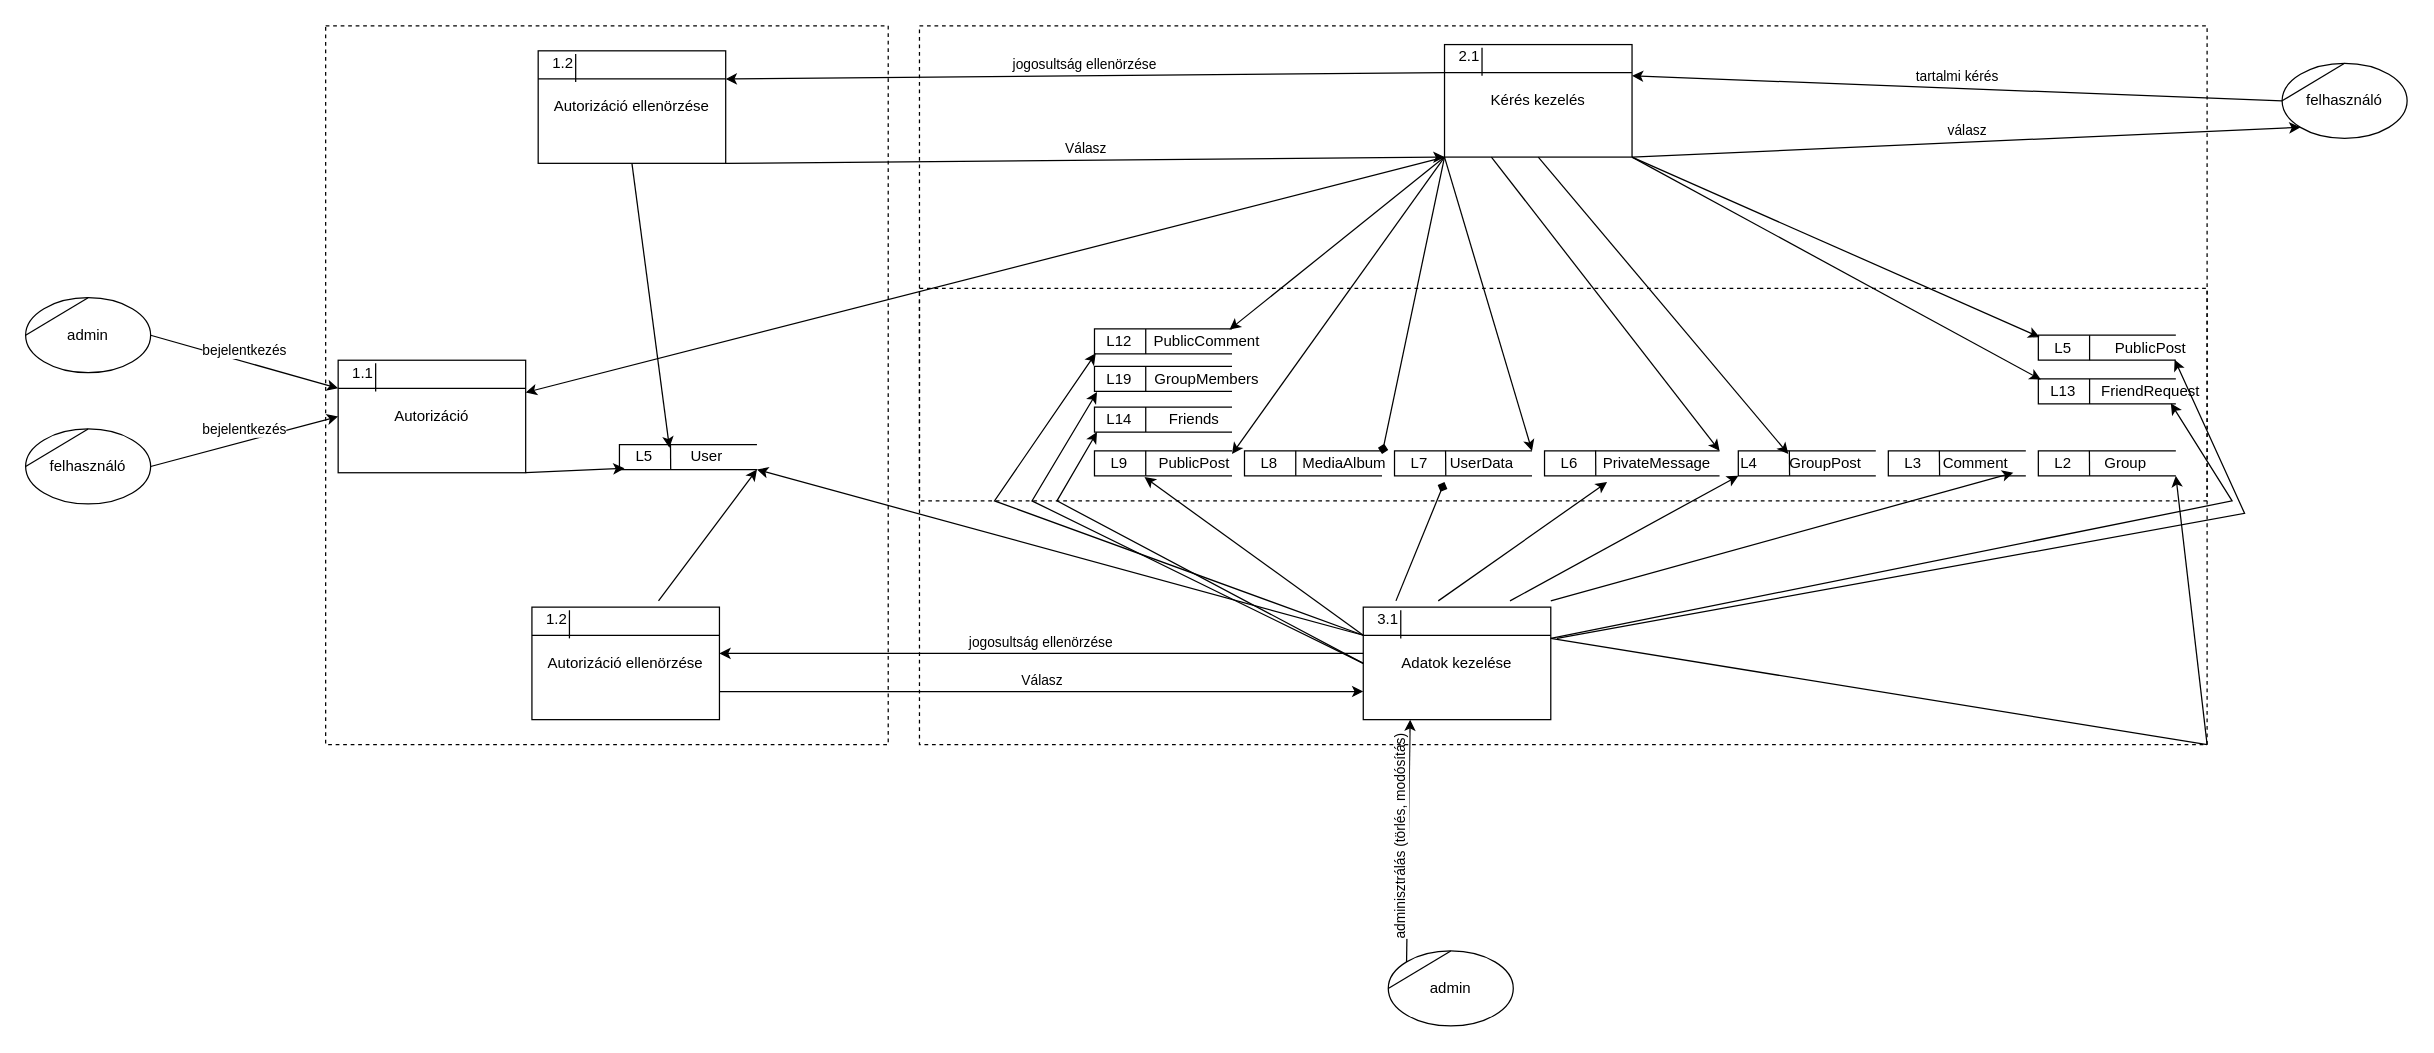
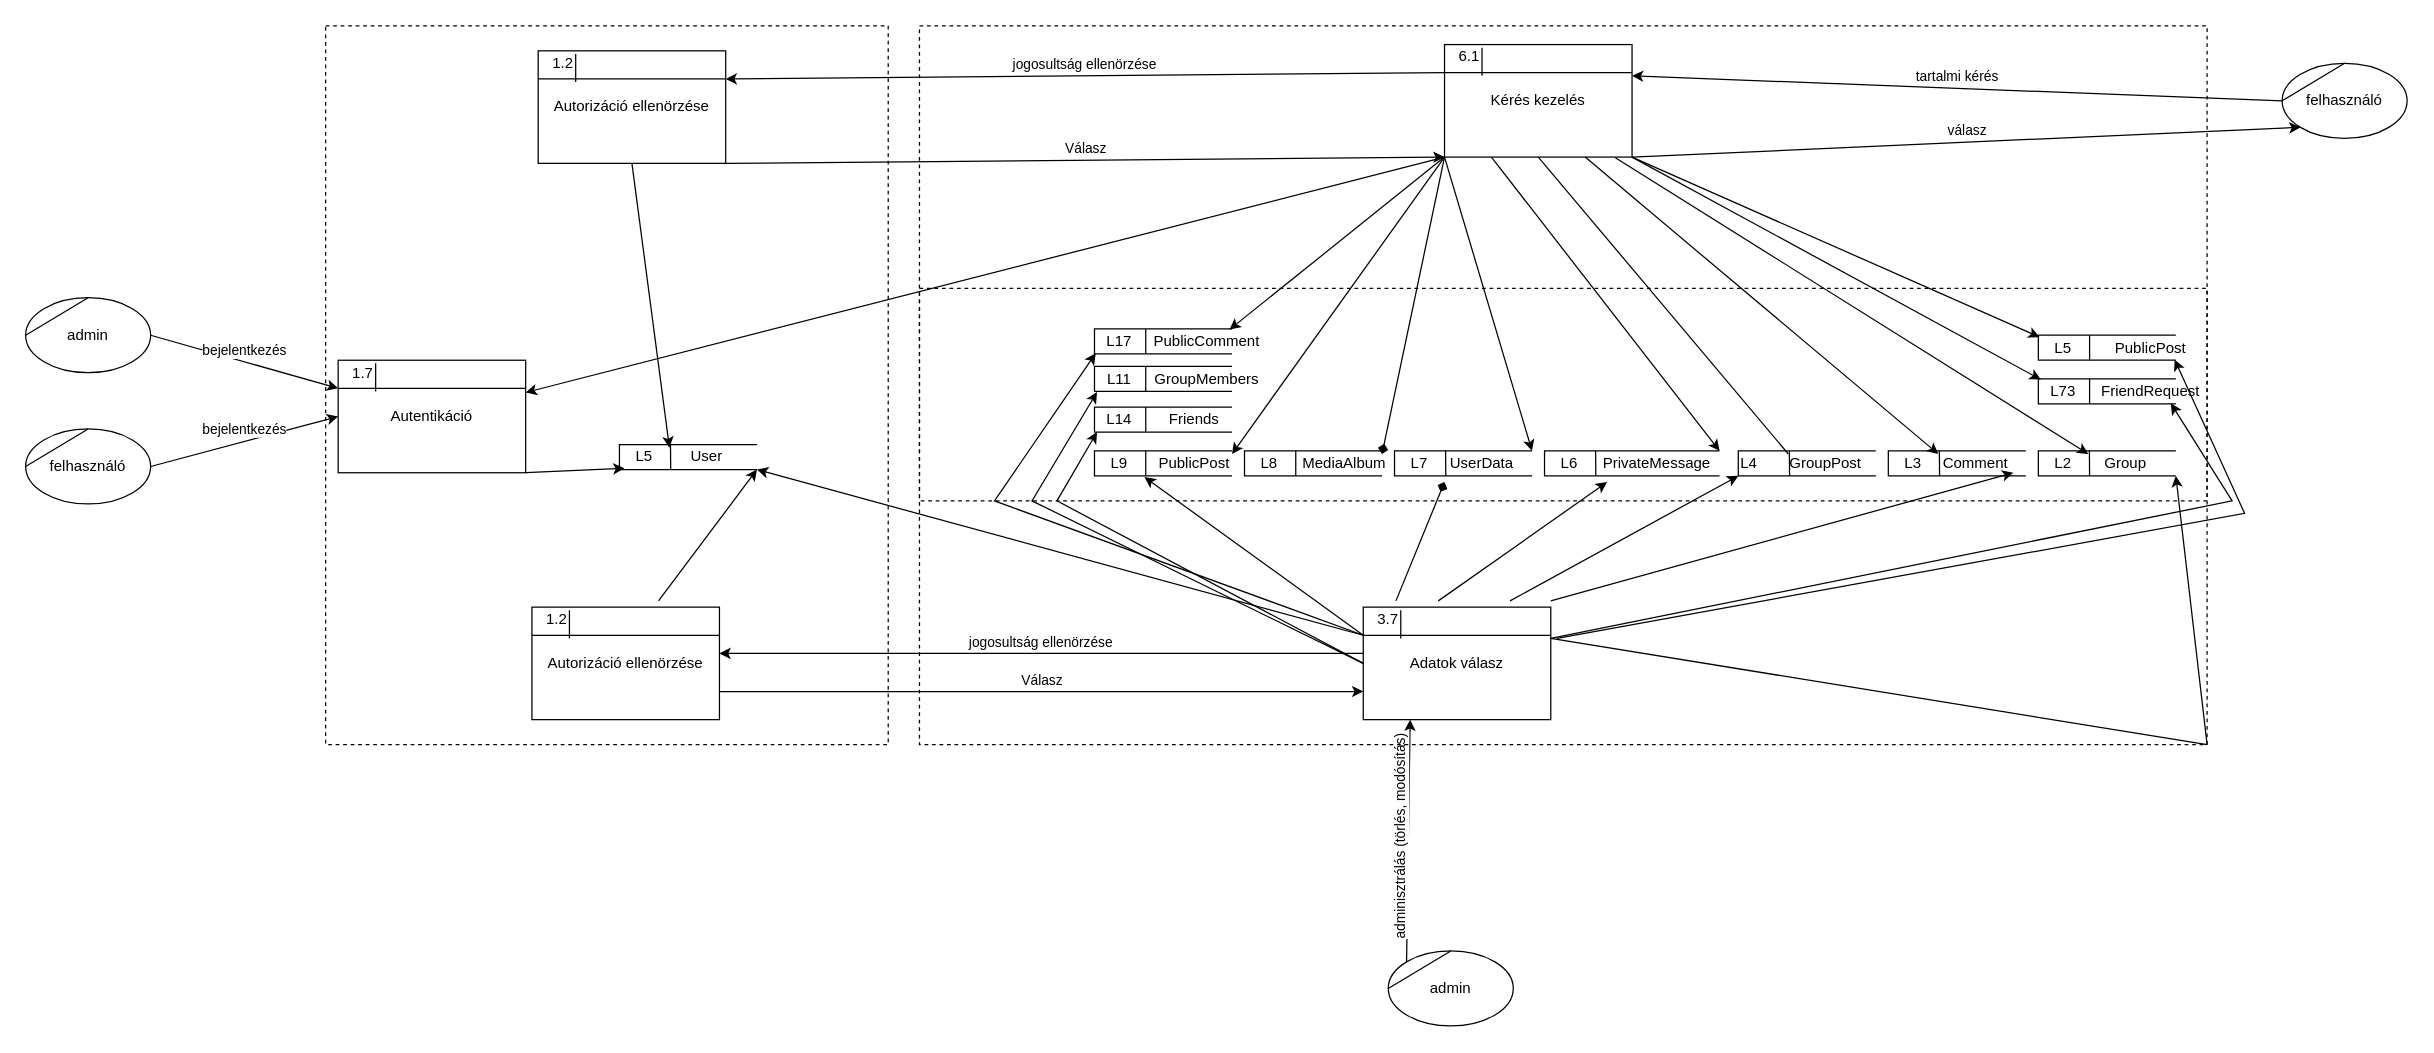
(1469, 57) -> (1469, 57)
none -> (1757, 302)
none -> (1847, 302)
(1119, 342) -> (1119, 342)
(363, 373) -> (363, 373)
(1119, 379) -> (1119, 379)
(2063, 392) -> (2063, 392)
(432, 417) -> (432, 417)
(1782, 446) -> (1782, 446)
(1388, 619) -> (1388, 619)
(1457, 663) -> (1457, 663)
